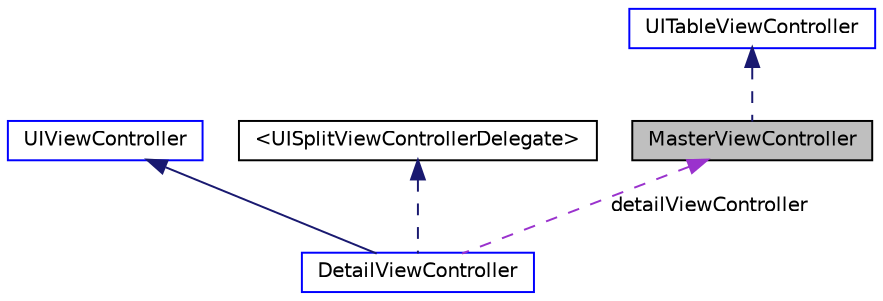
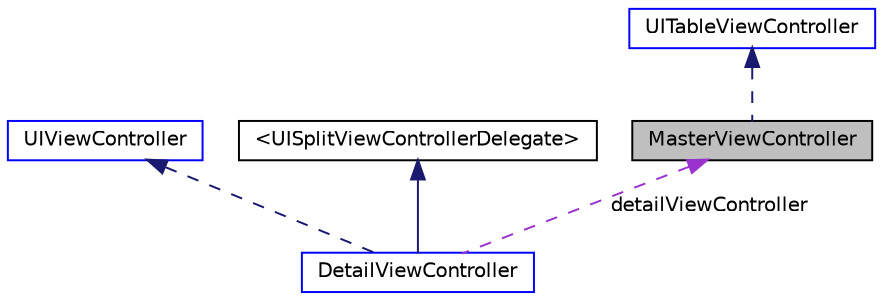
(271, 210) -> (271, 210)
(418, 217) -> (418, 217)
